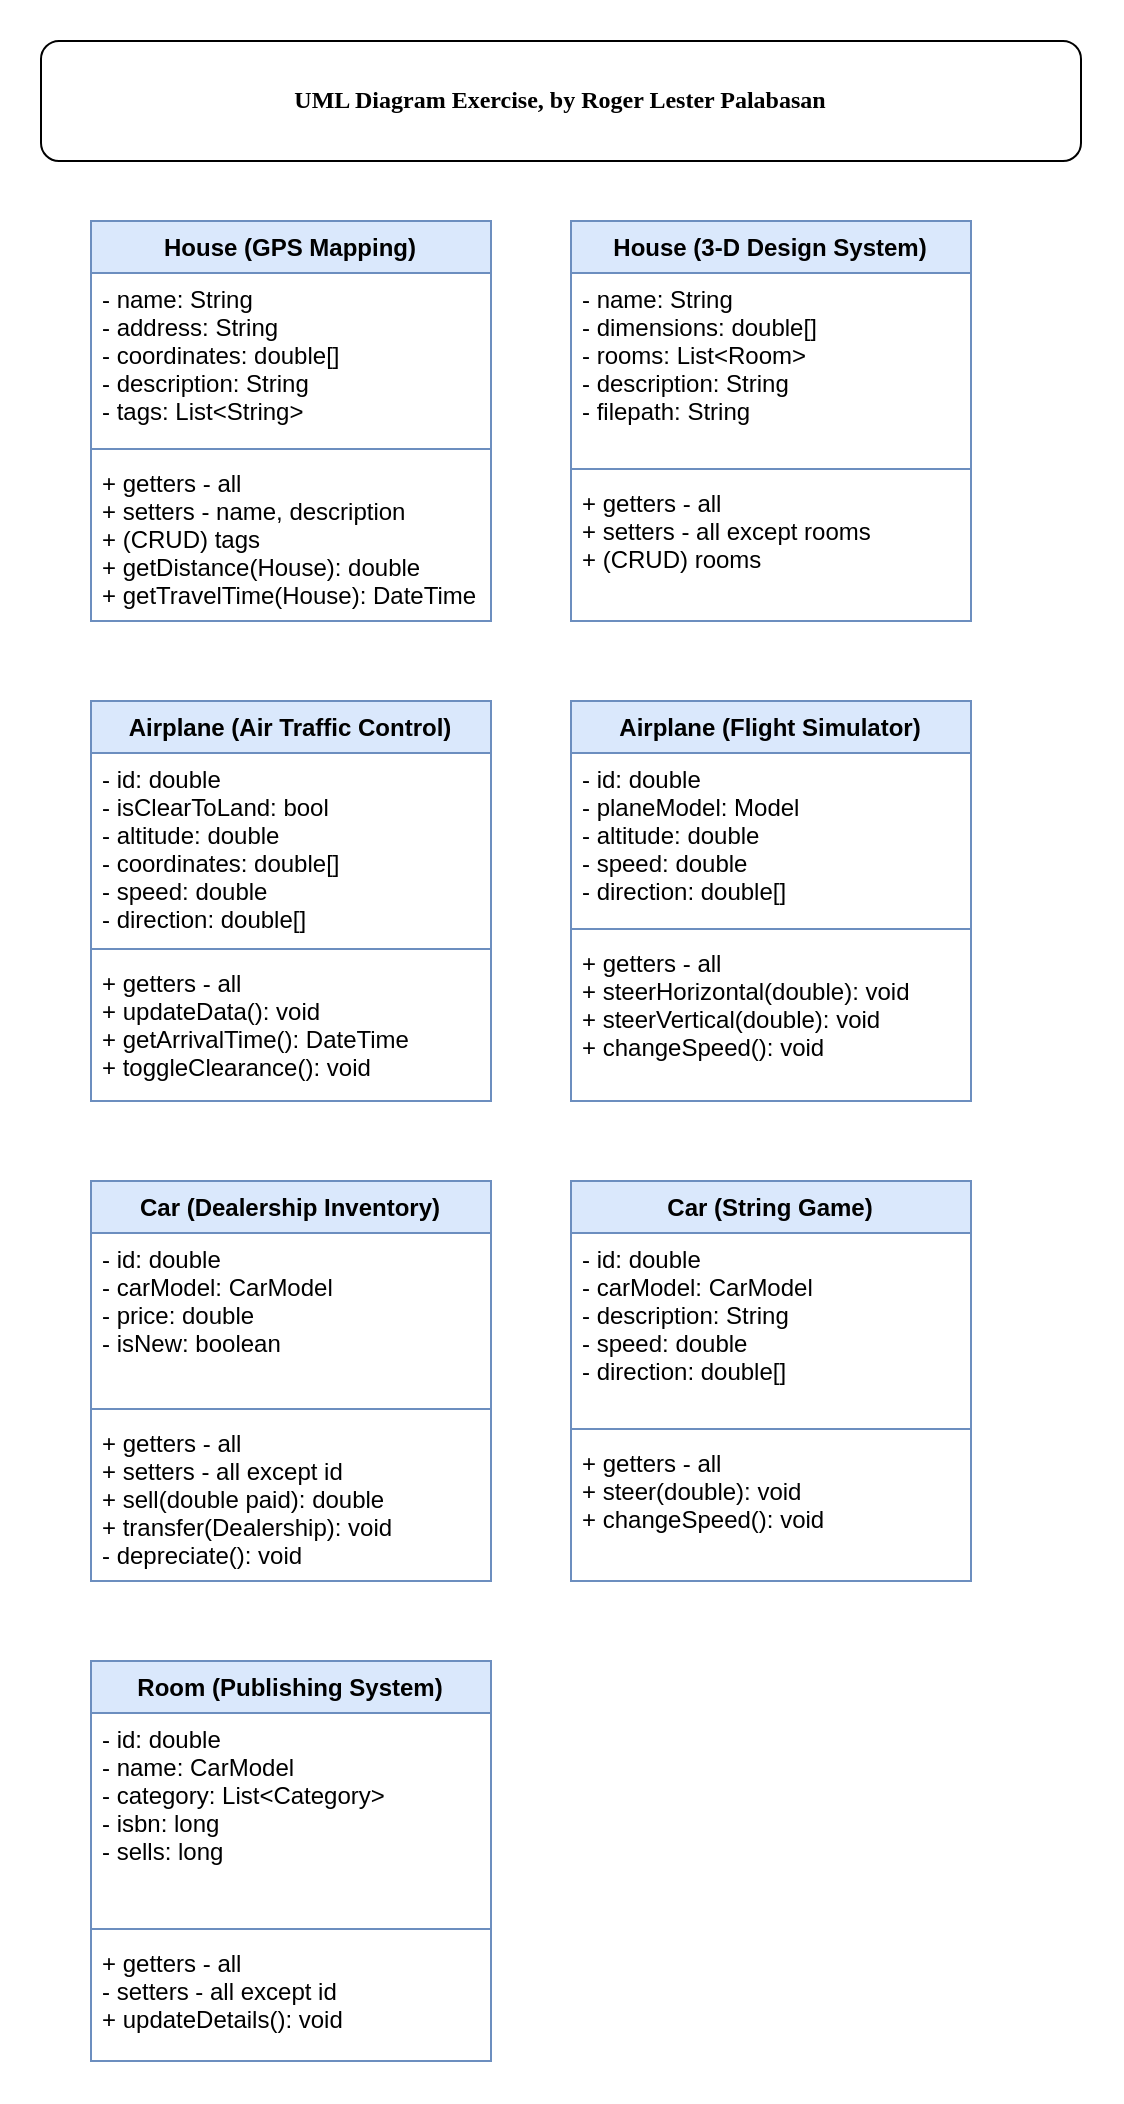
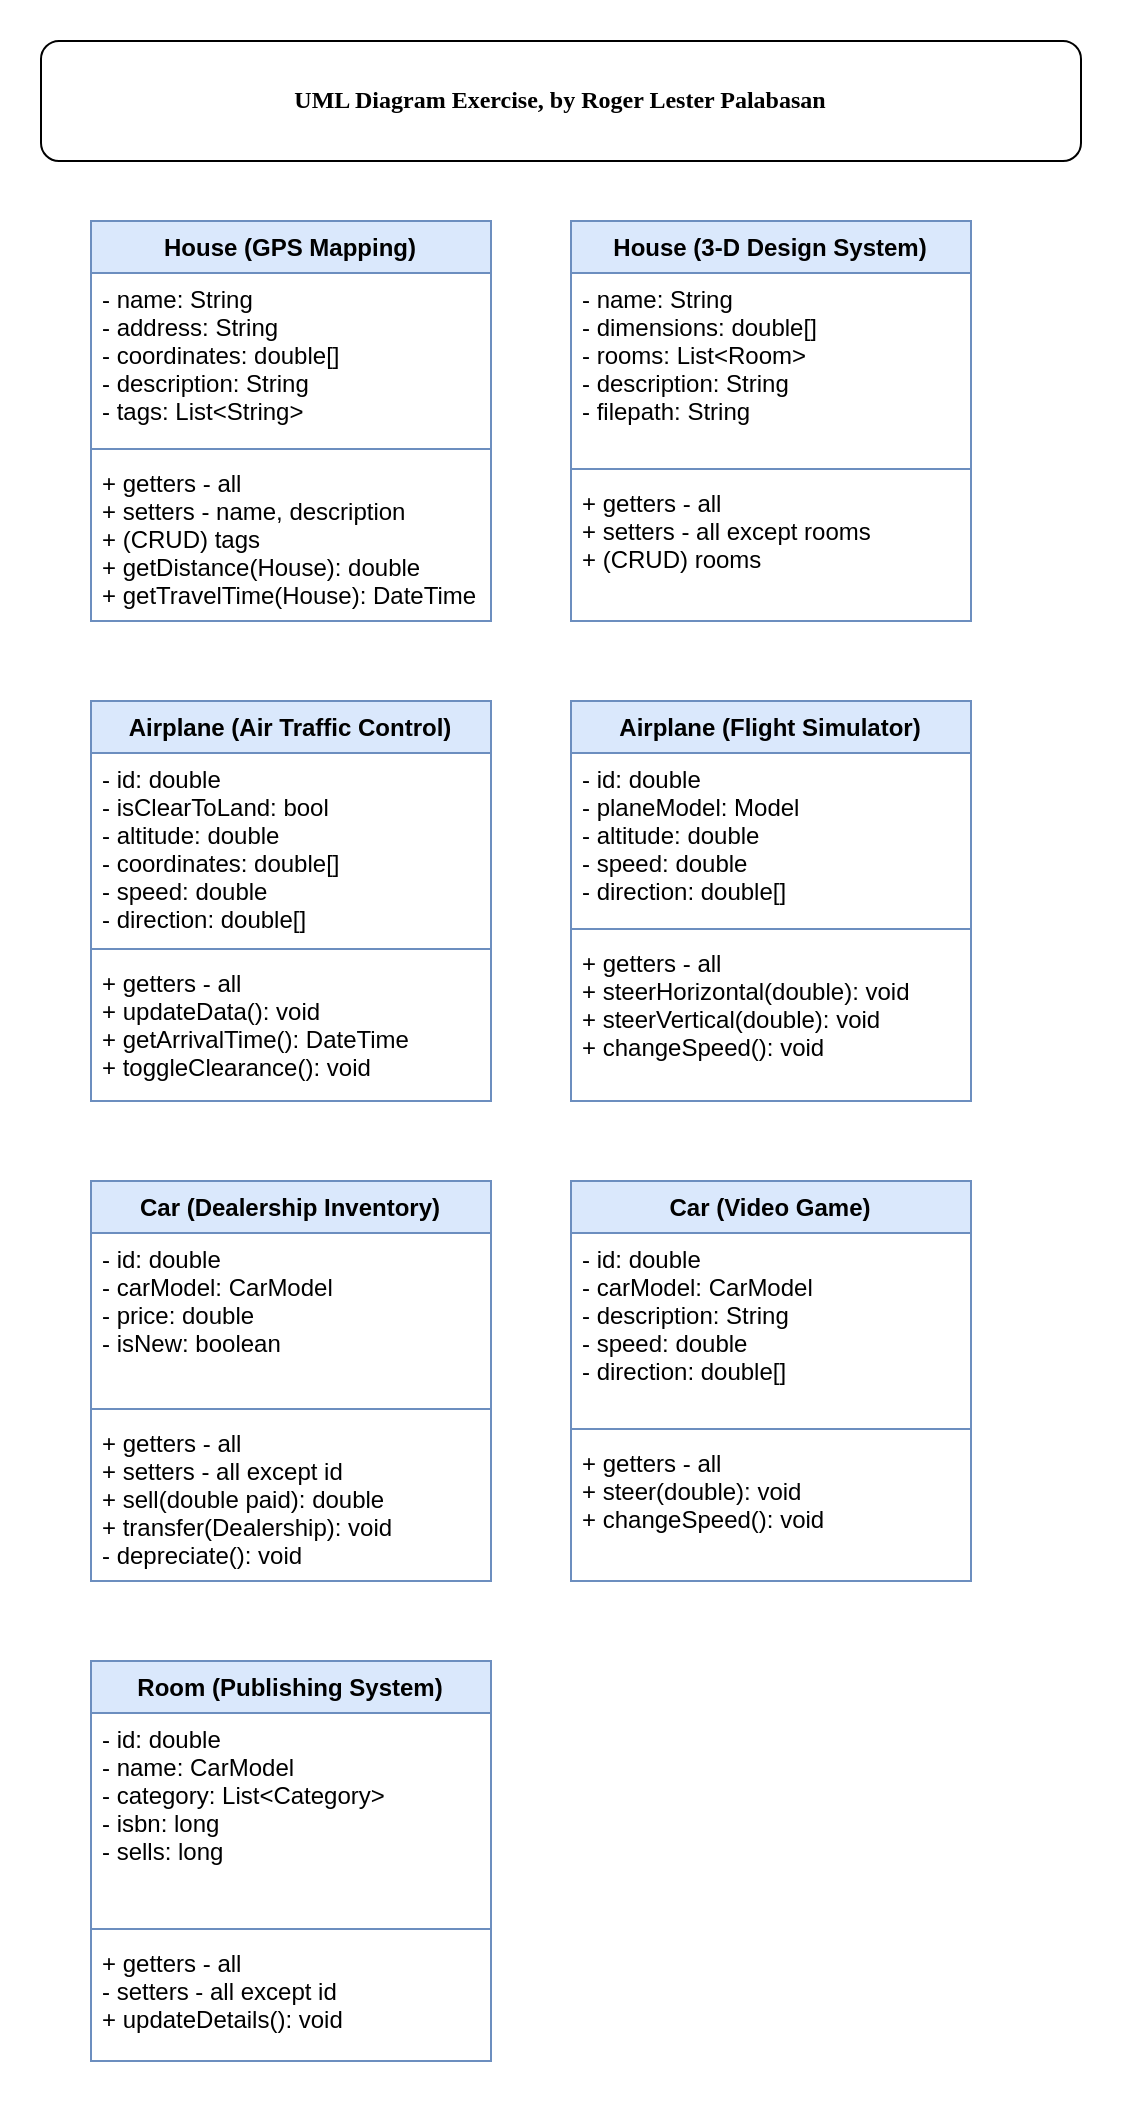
(770, 1208) -> (770, 1208)
